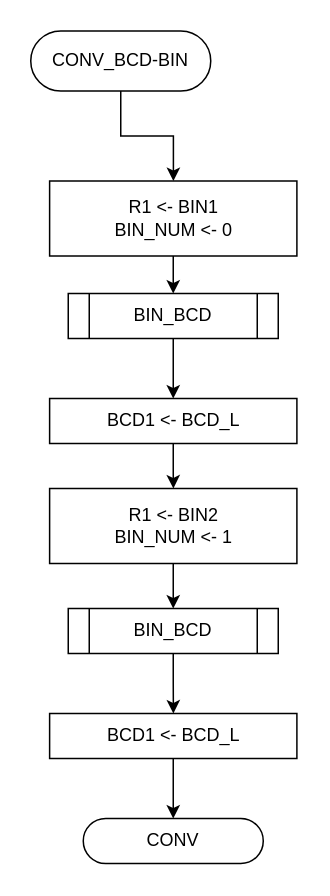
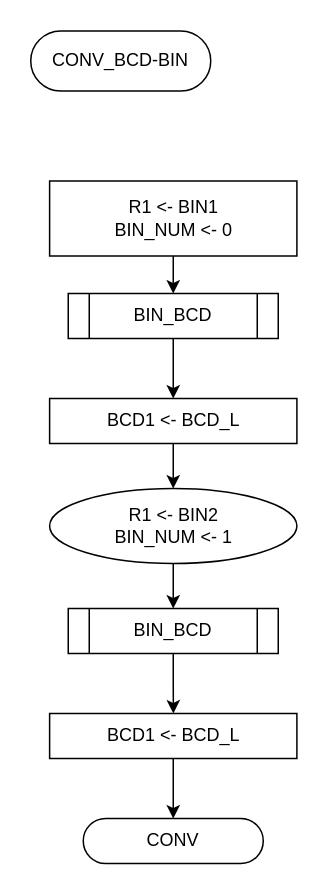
(142, 136) -> none
(173, 526) -> (173, 526)
